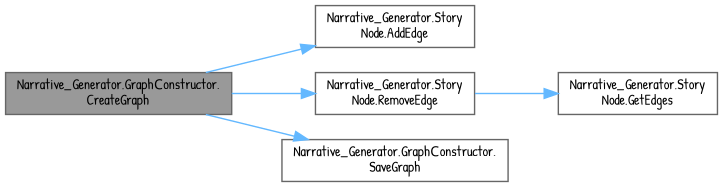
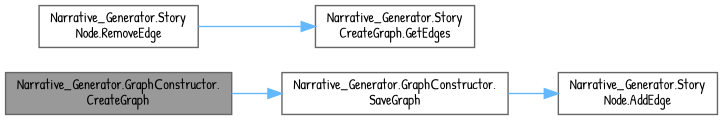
(254, 61) -> (526, 94)
(266, 94) -> none
(638, 94) -> (395, 27)
